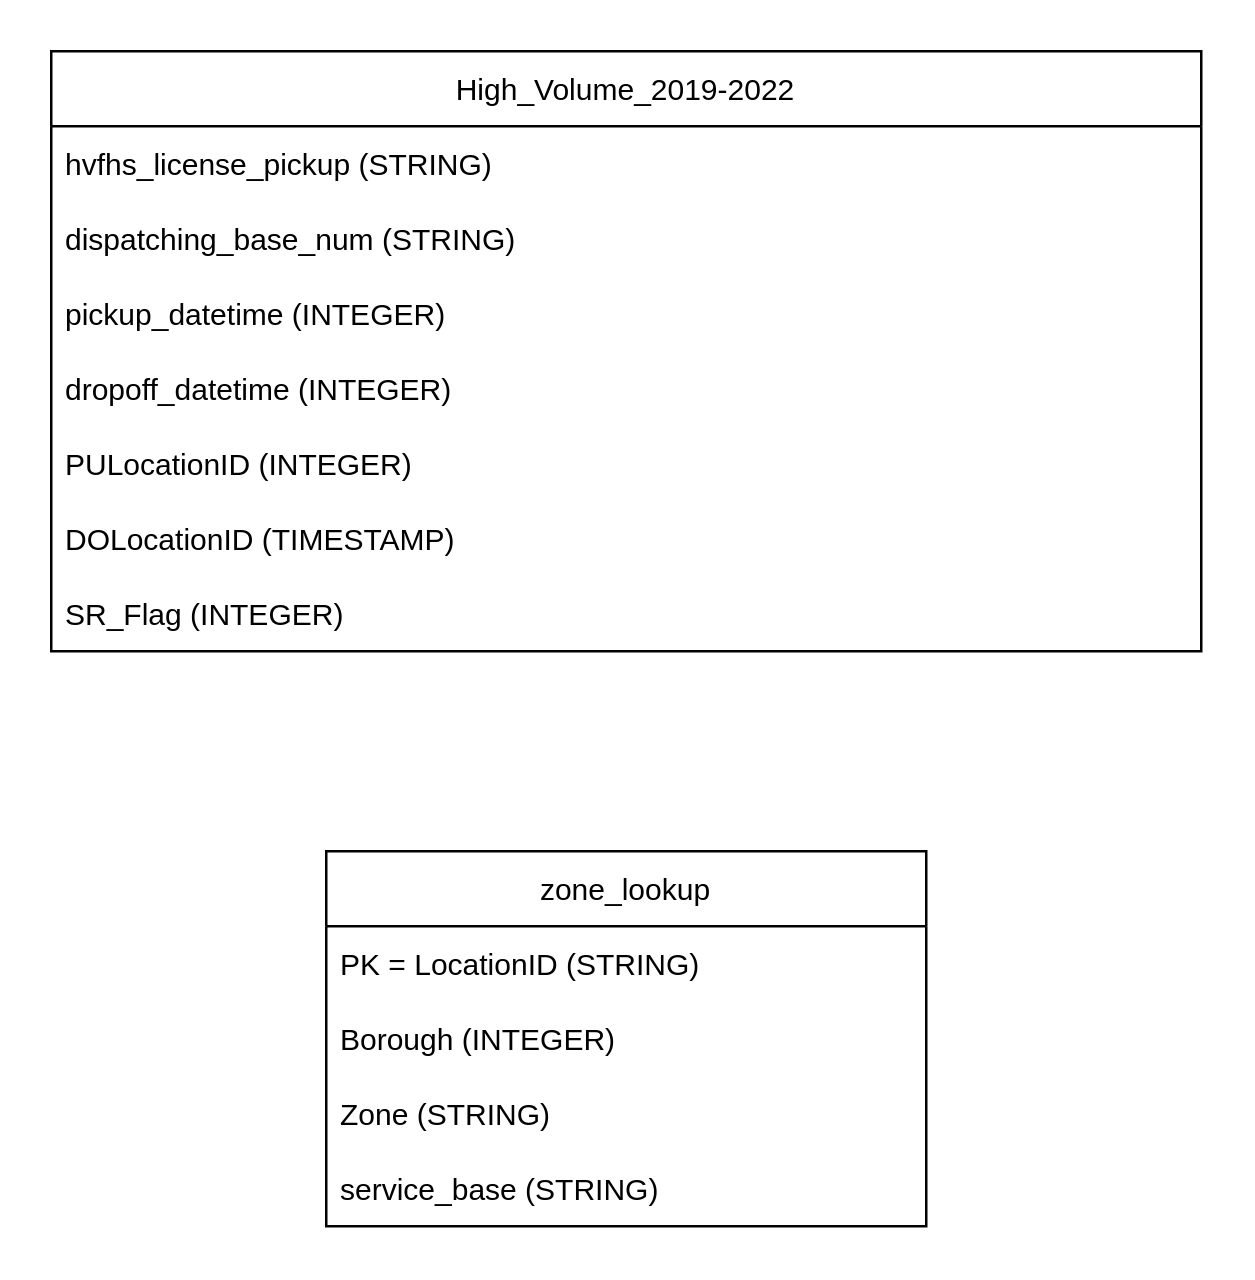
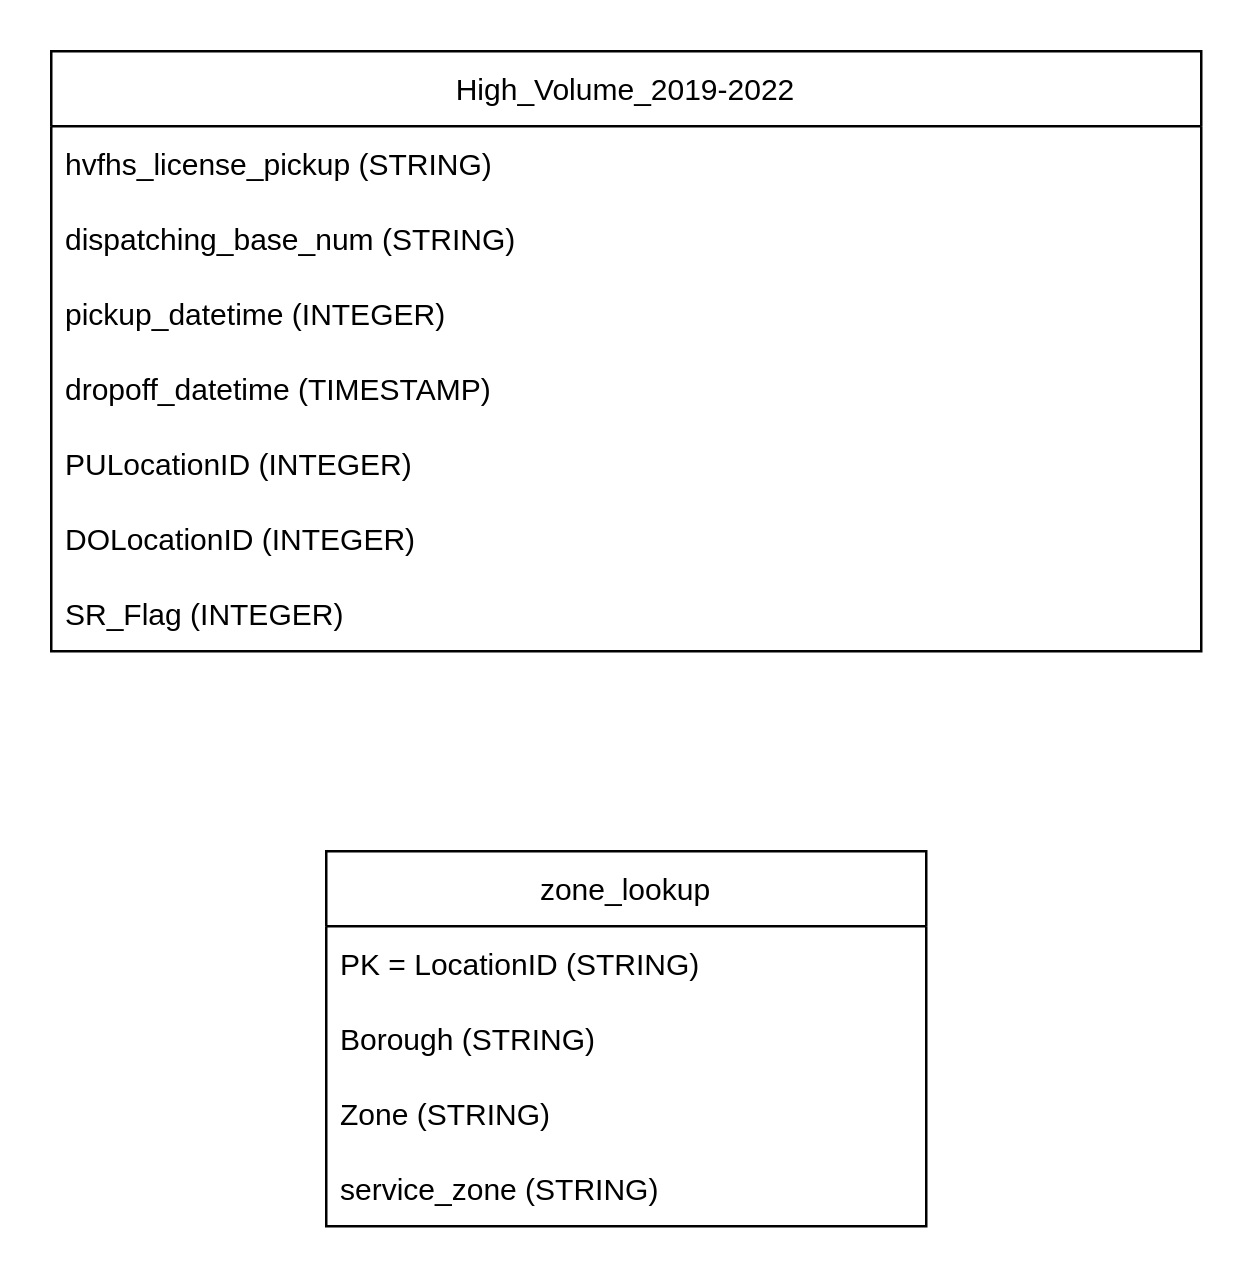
(276, 390) -> (292, 390)
(259, 540) -> (242, 540)
(479, 1040) -> (471, 1040)
(509, 1190) -> (509, 1190)
